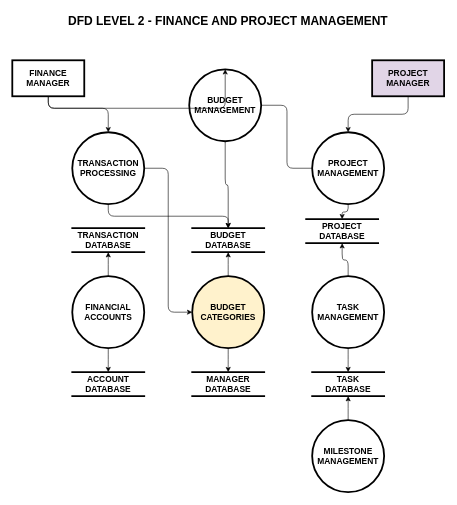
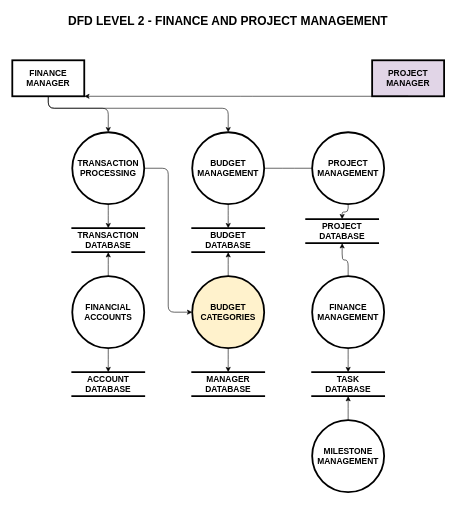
(225, 105) -> (228, 168)
(349, 118) -> (227, 96)
(165, 216) -> (108, 222)
(348, 312) -> (348, 312)
